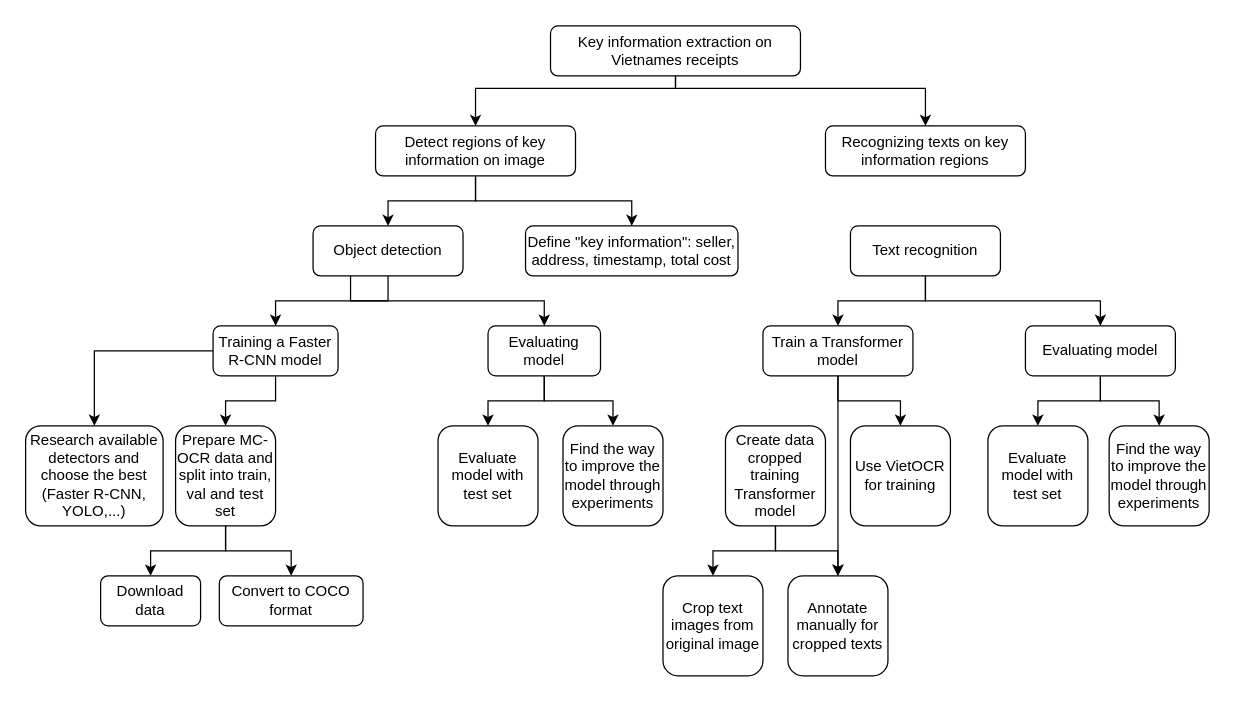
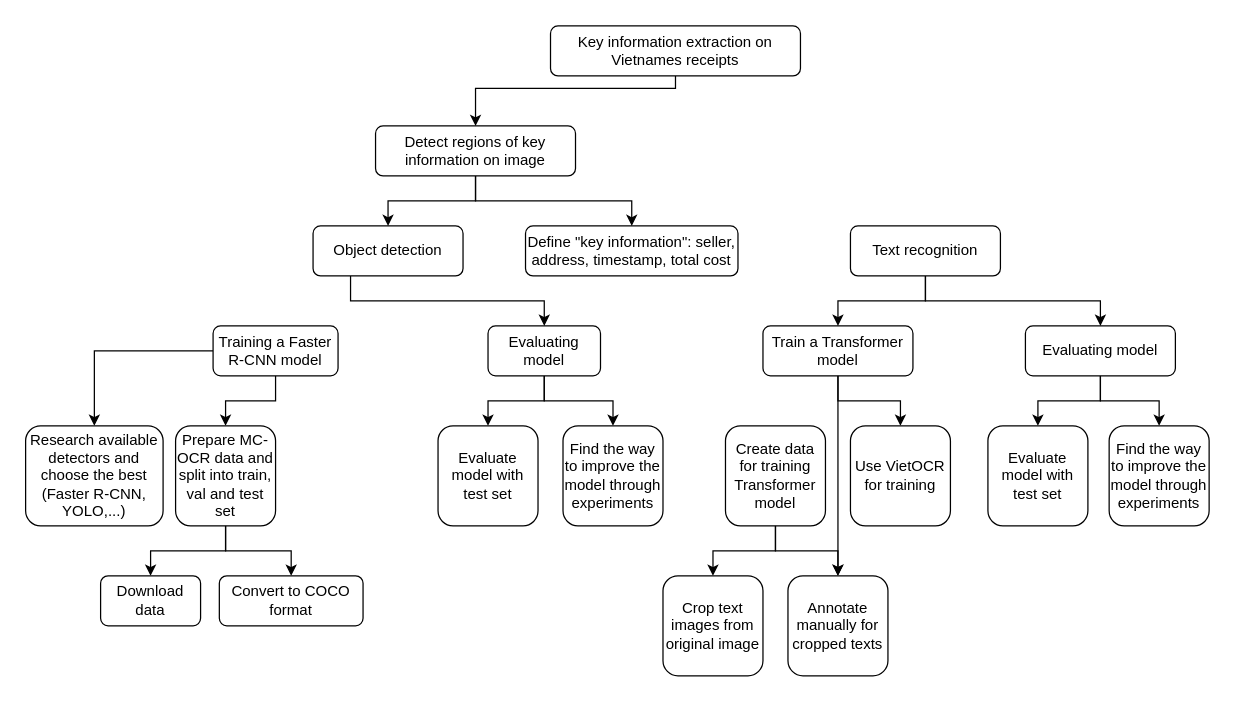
(816, 88) -> none
(926, 151) -> none
(304, 301) -> none
(776, 476) -> (776, 476)
